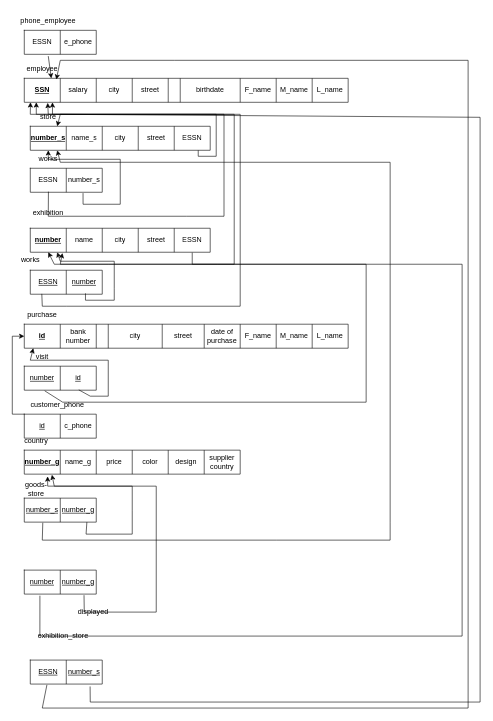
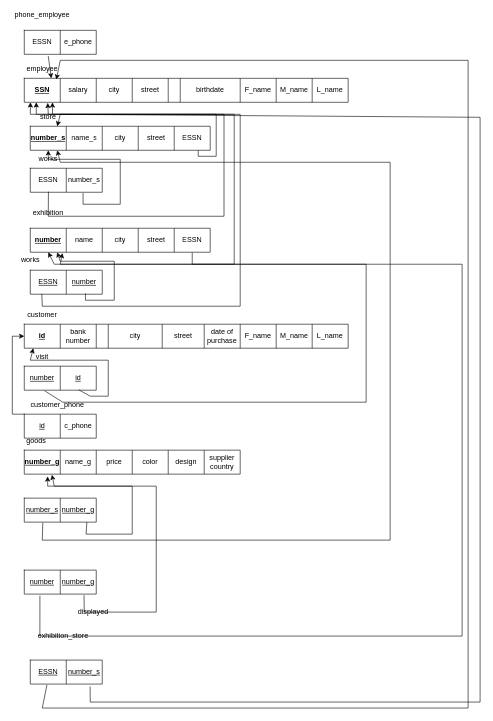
(48, 21) -> (42, 15)
(42, 315) -> (42, 315)
(36, 441) -> (36, 441)
(36, 489) -> none
